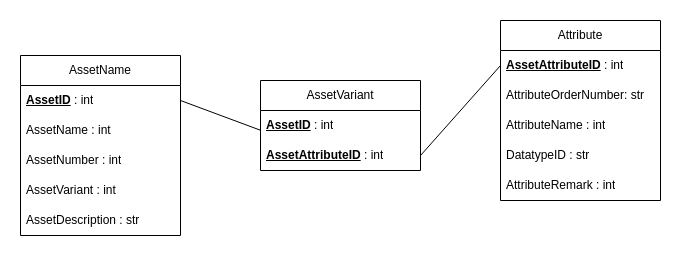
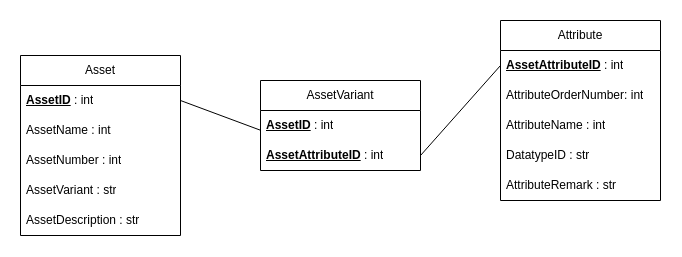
(101, 71) -> (101, 71)
(582, 96) -> (582, 96)
(569, 186) -> (571, 186)
(79, 191) -> (81, 191)
